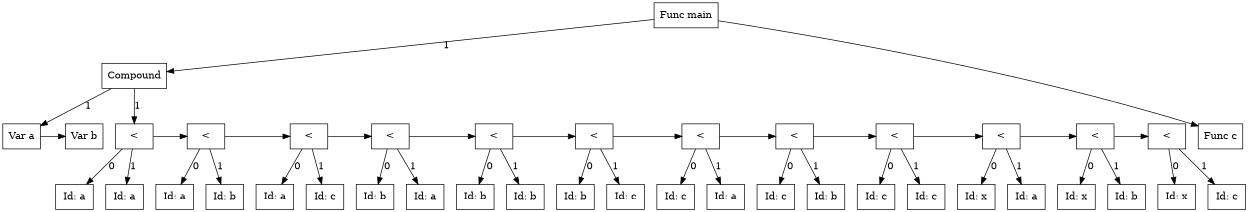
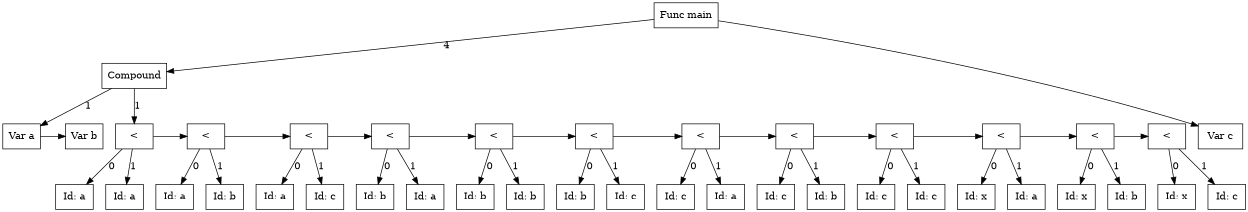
(447, 46) -> (447, 46)
(1220, 136) -> (1220, 136)
